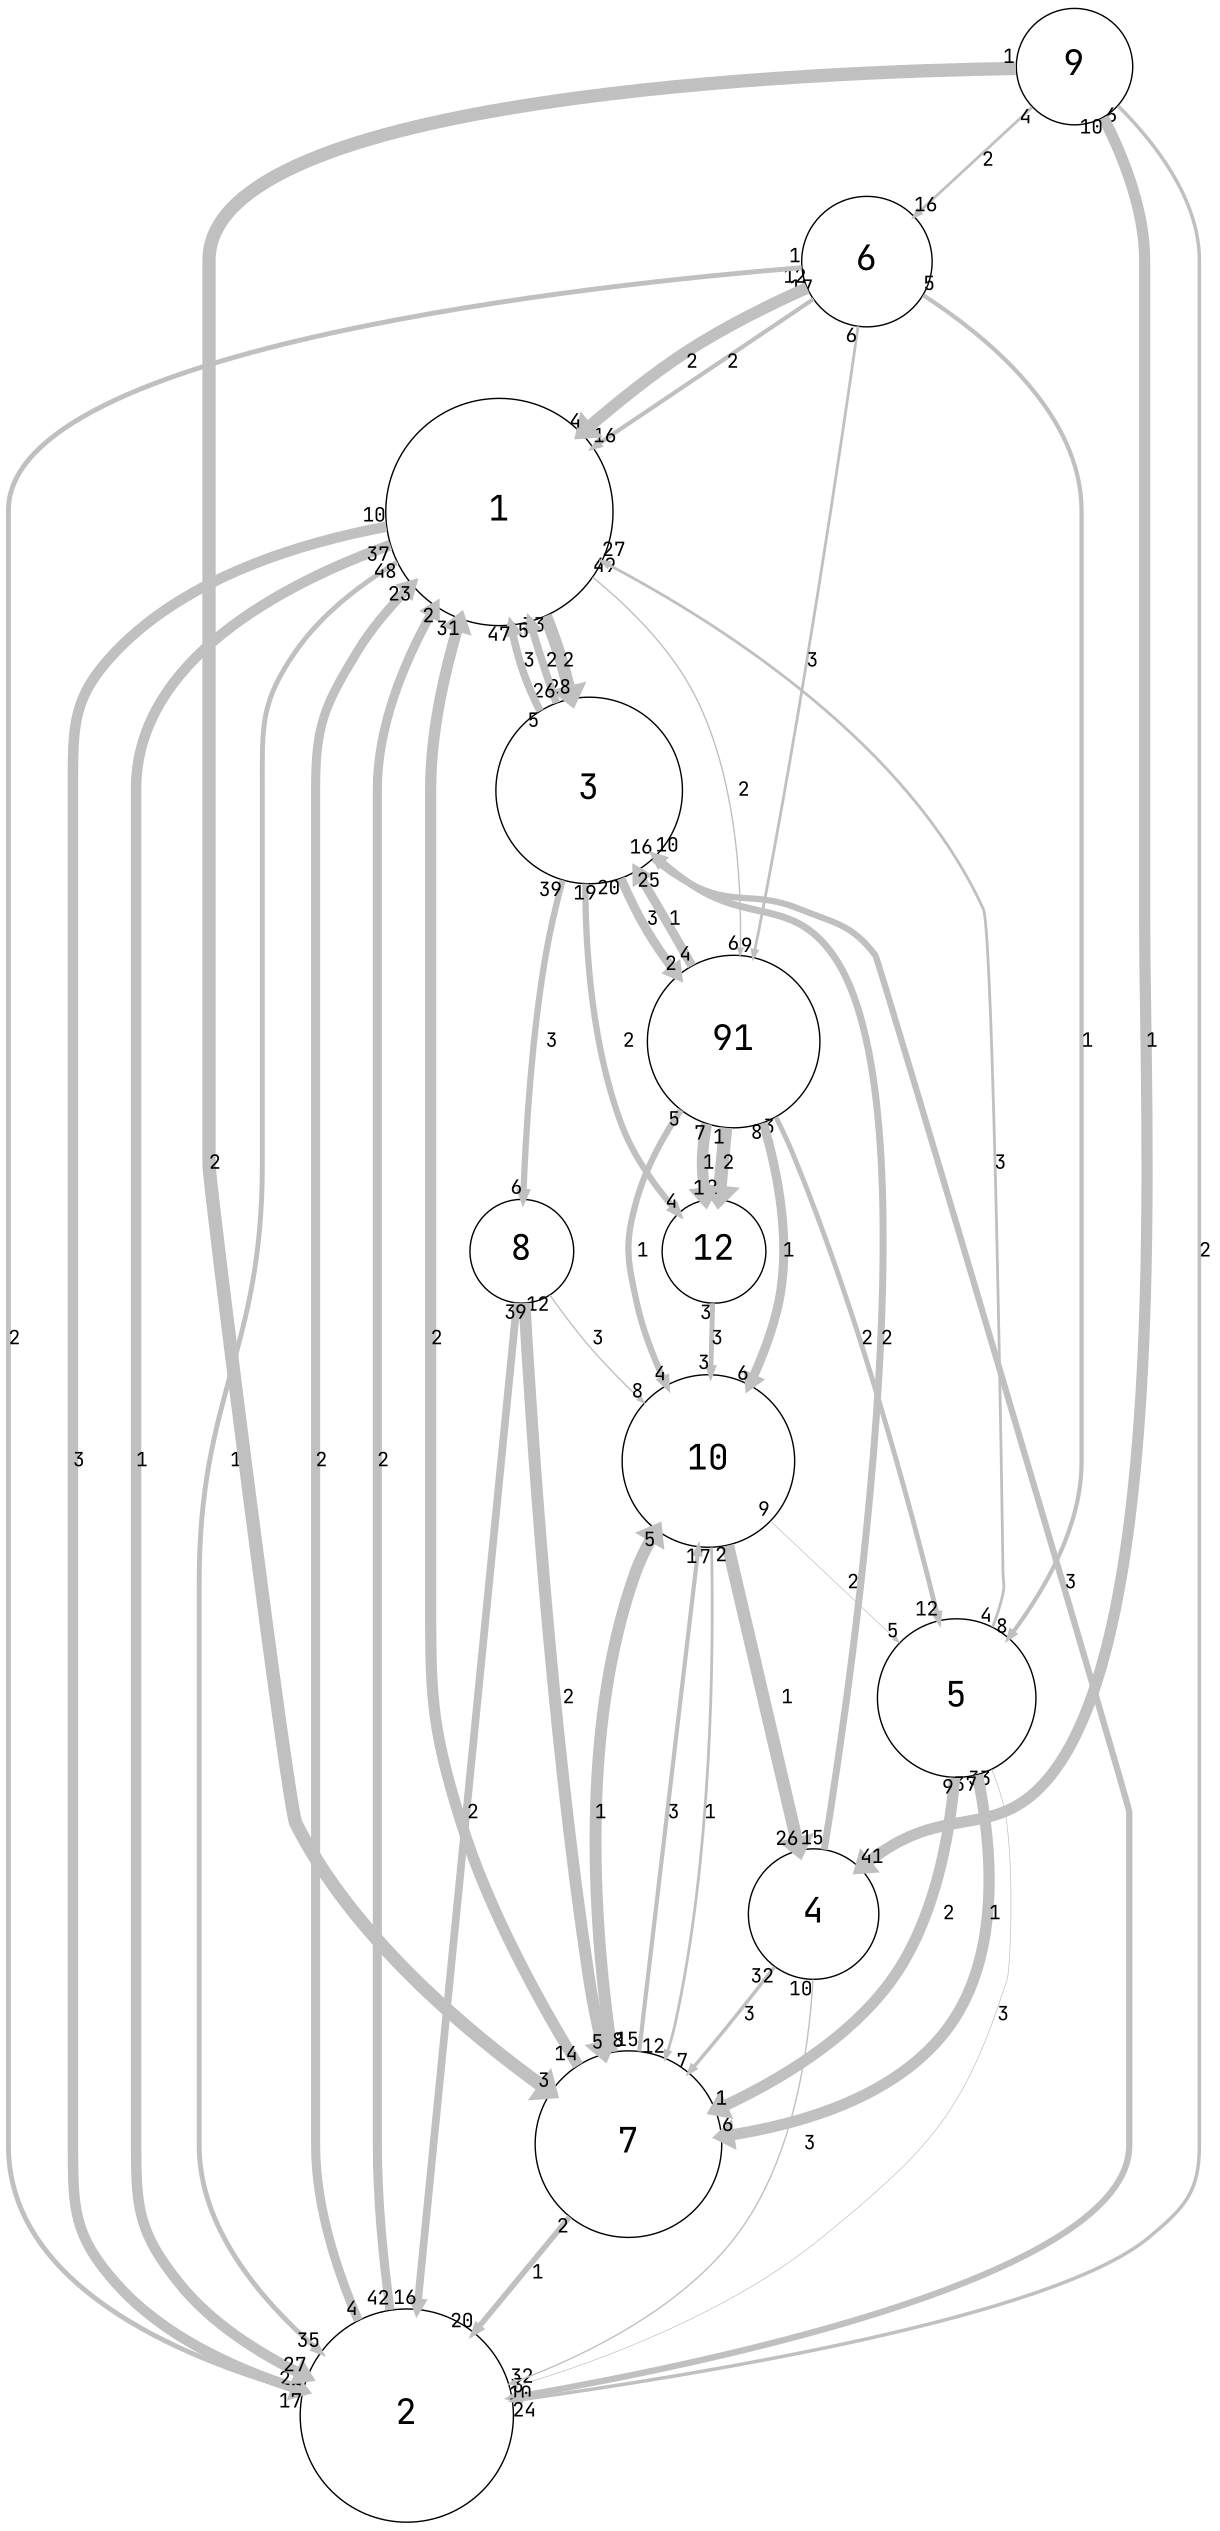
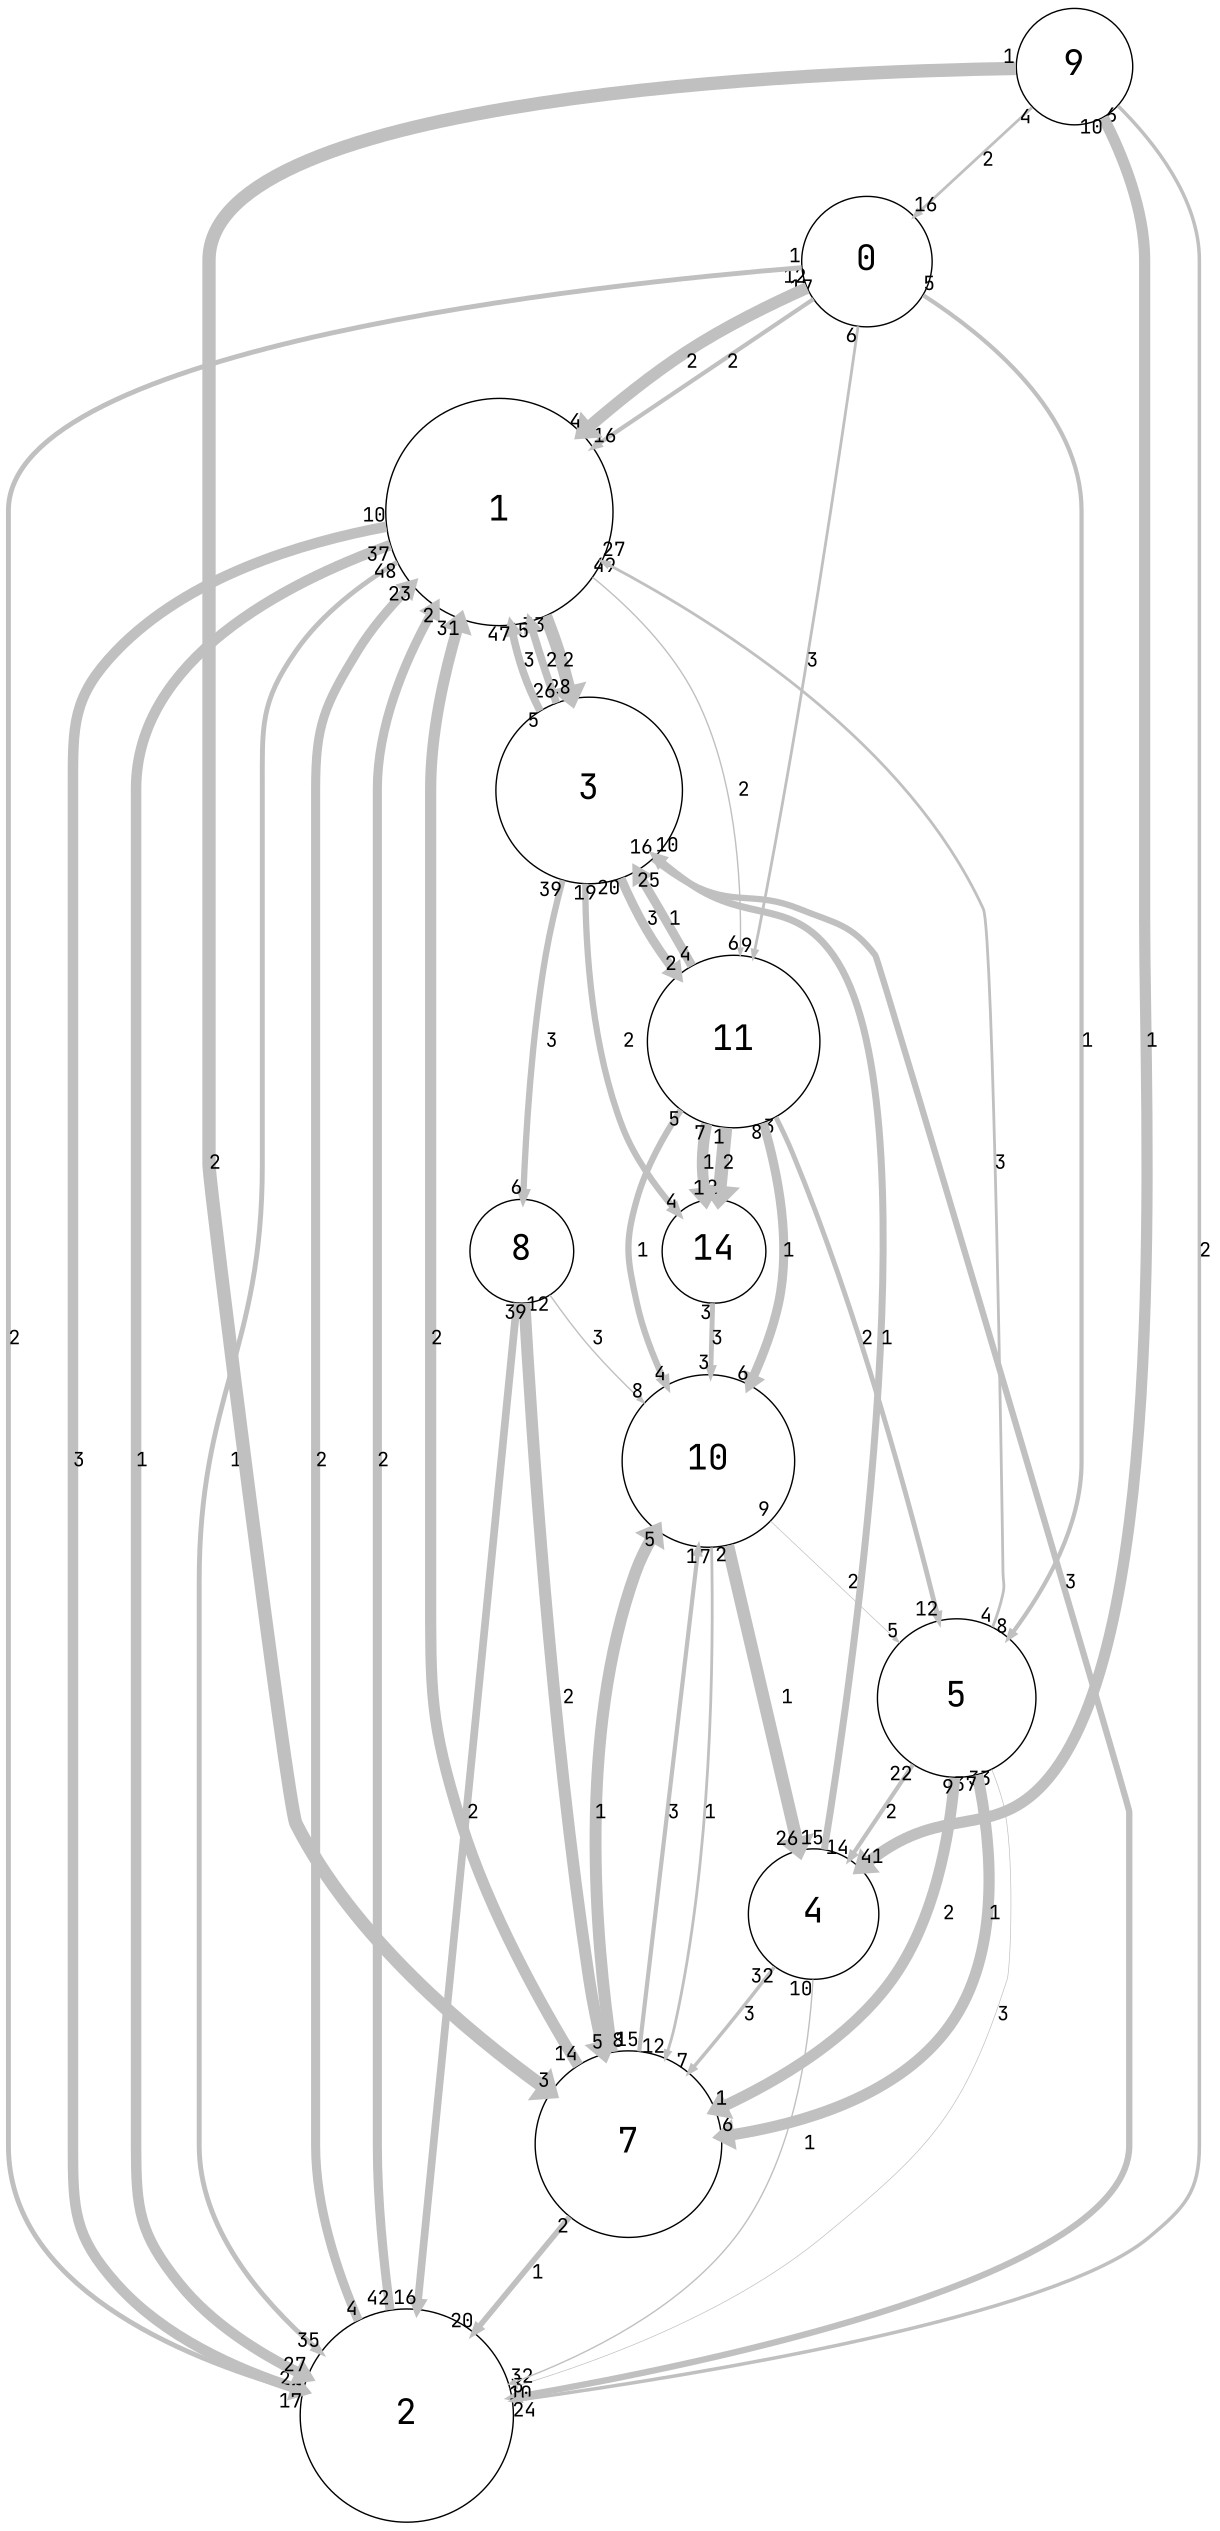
(867, 262) -> (867, 262)
(734, 1042) -> (734, 1042)
(714, 1251) -> (714, 1251)
(887, 1339) -> (887, 1339)
none -> (883, 1809)
(810, 2144) -> (810, 2144)
